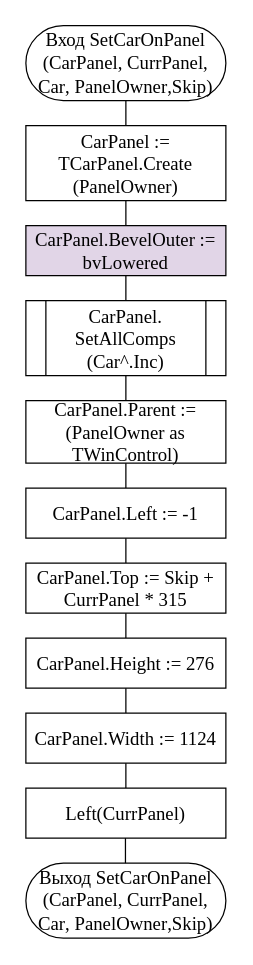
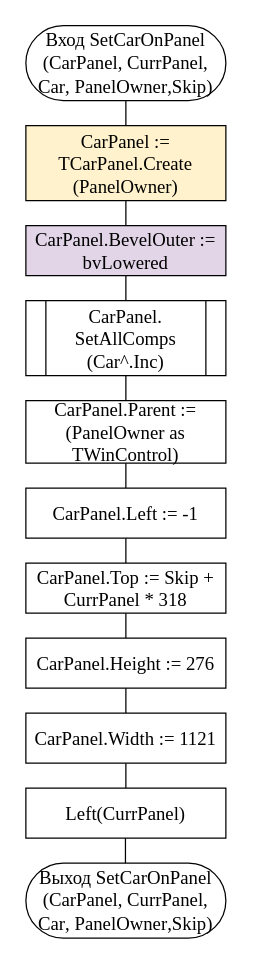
(126, 163) -> (126, 163)
(126, 588) -> (126, 588)
(126, 738) -> (126, 738)
